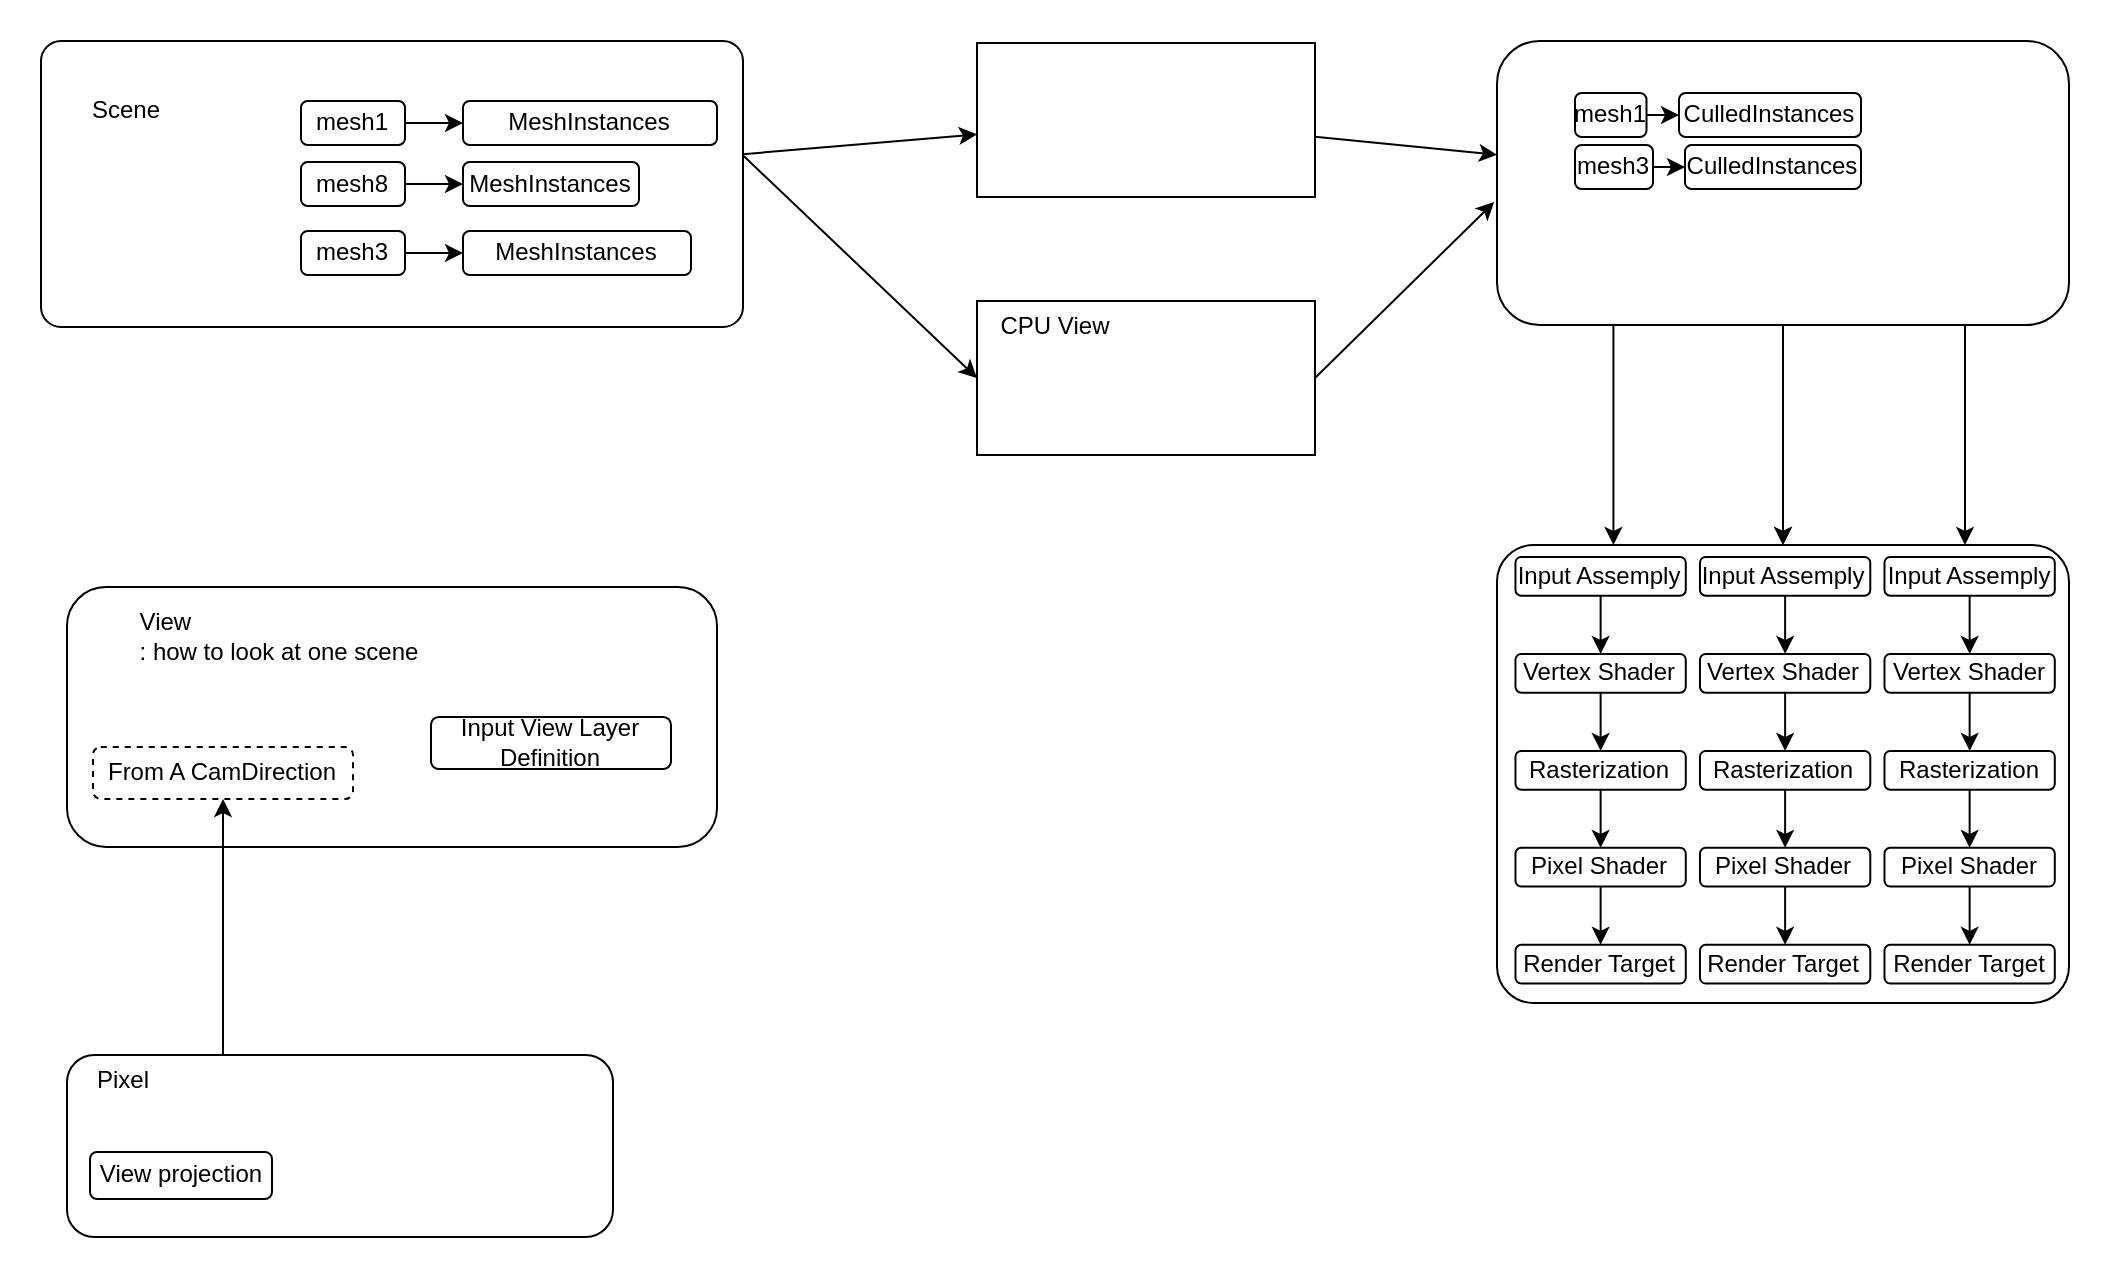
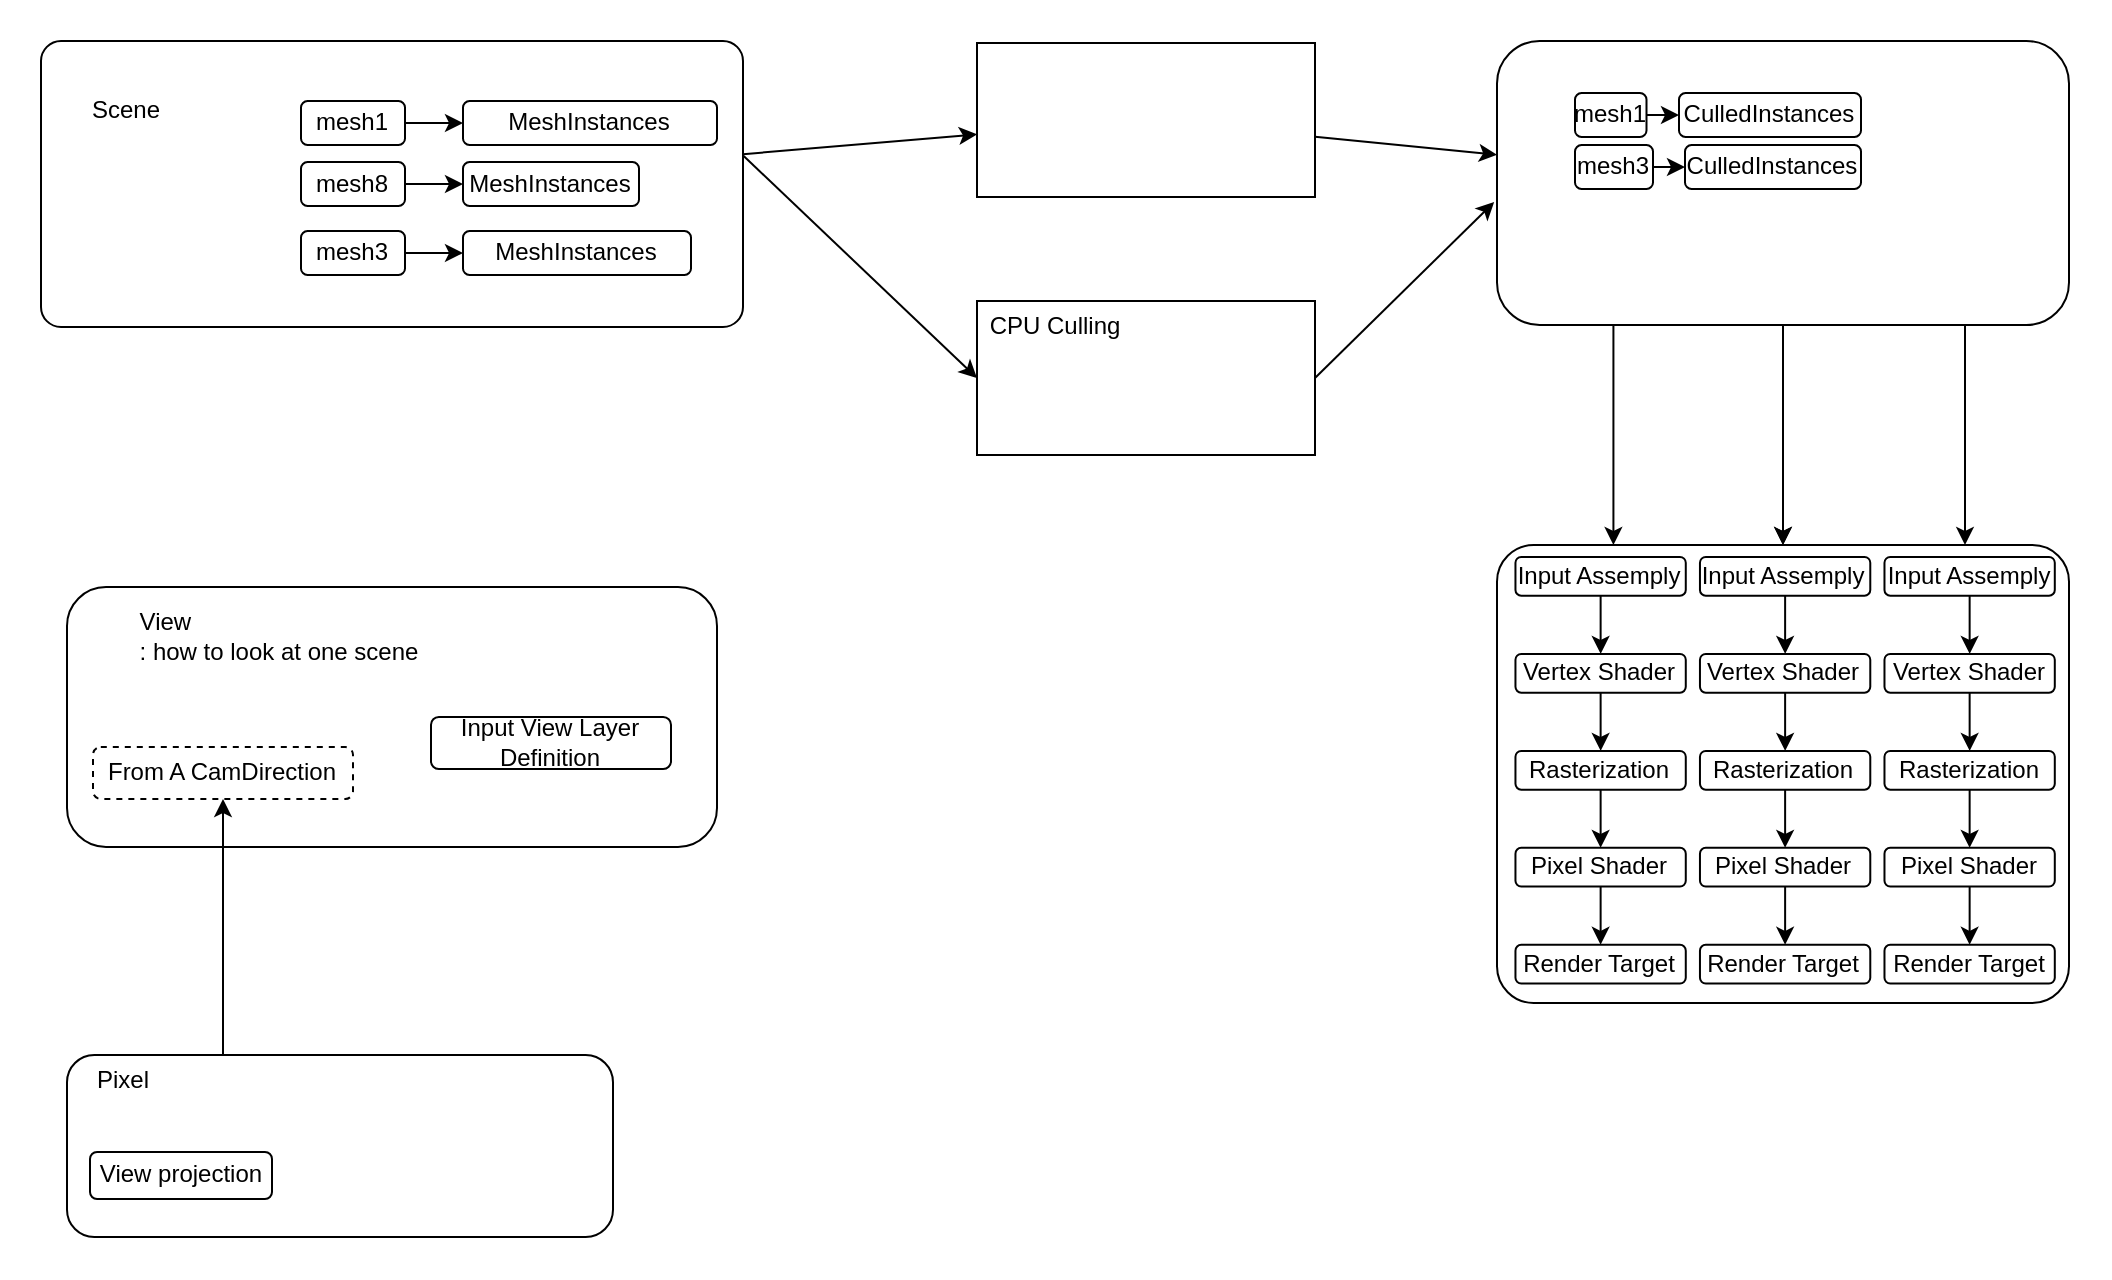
(1056, 327) -> (1056, 327)
